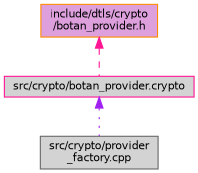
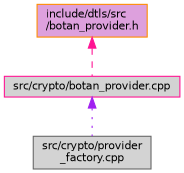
(99, 21) -> (92, 21)
(99, 87) -> (92, 87)
